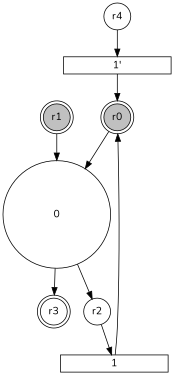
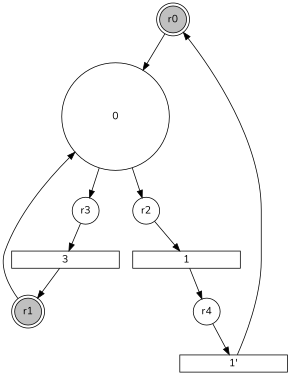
(119, 248) -> (194, 280)
none -> (65, 260)
(54, 312) -> (86, 211)
